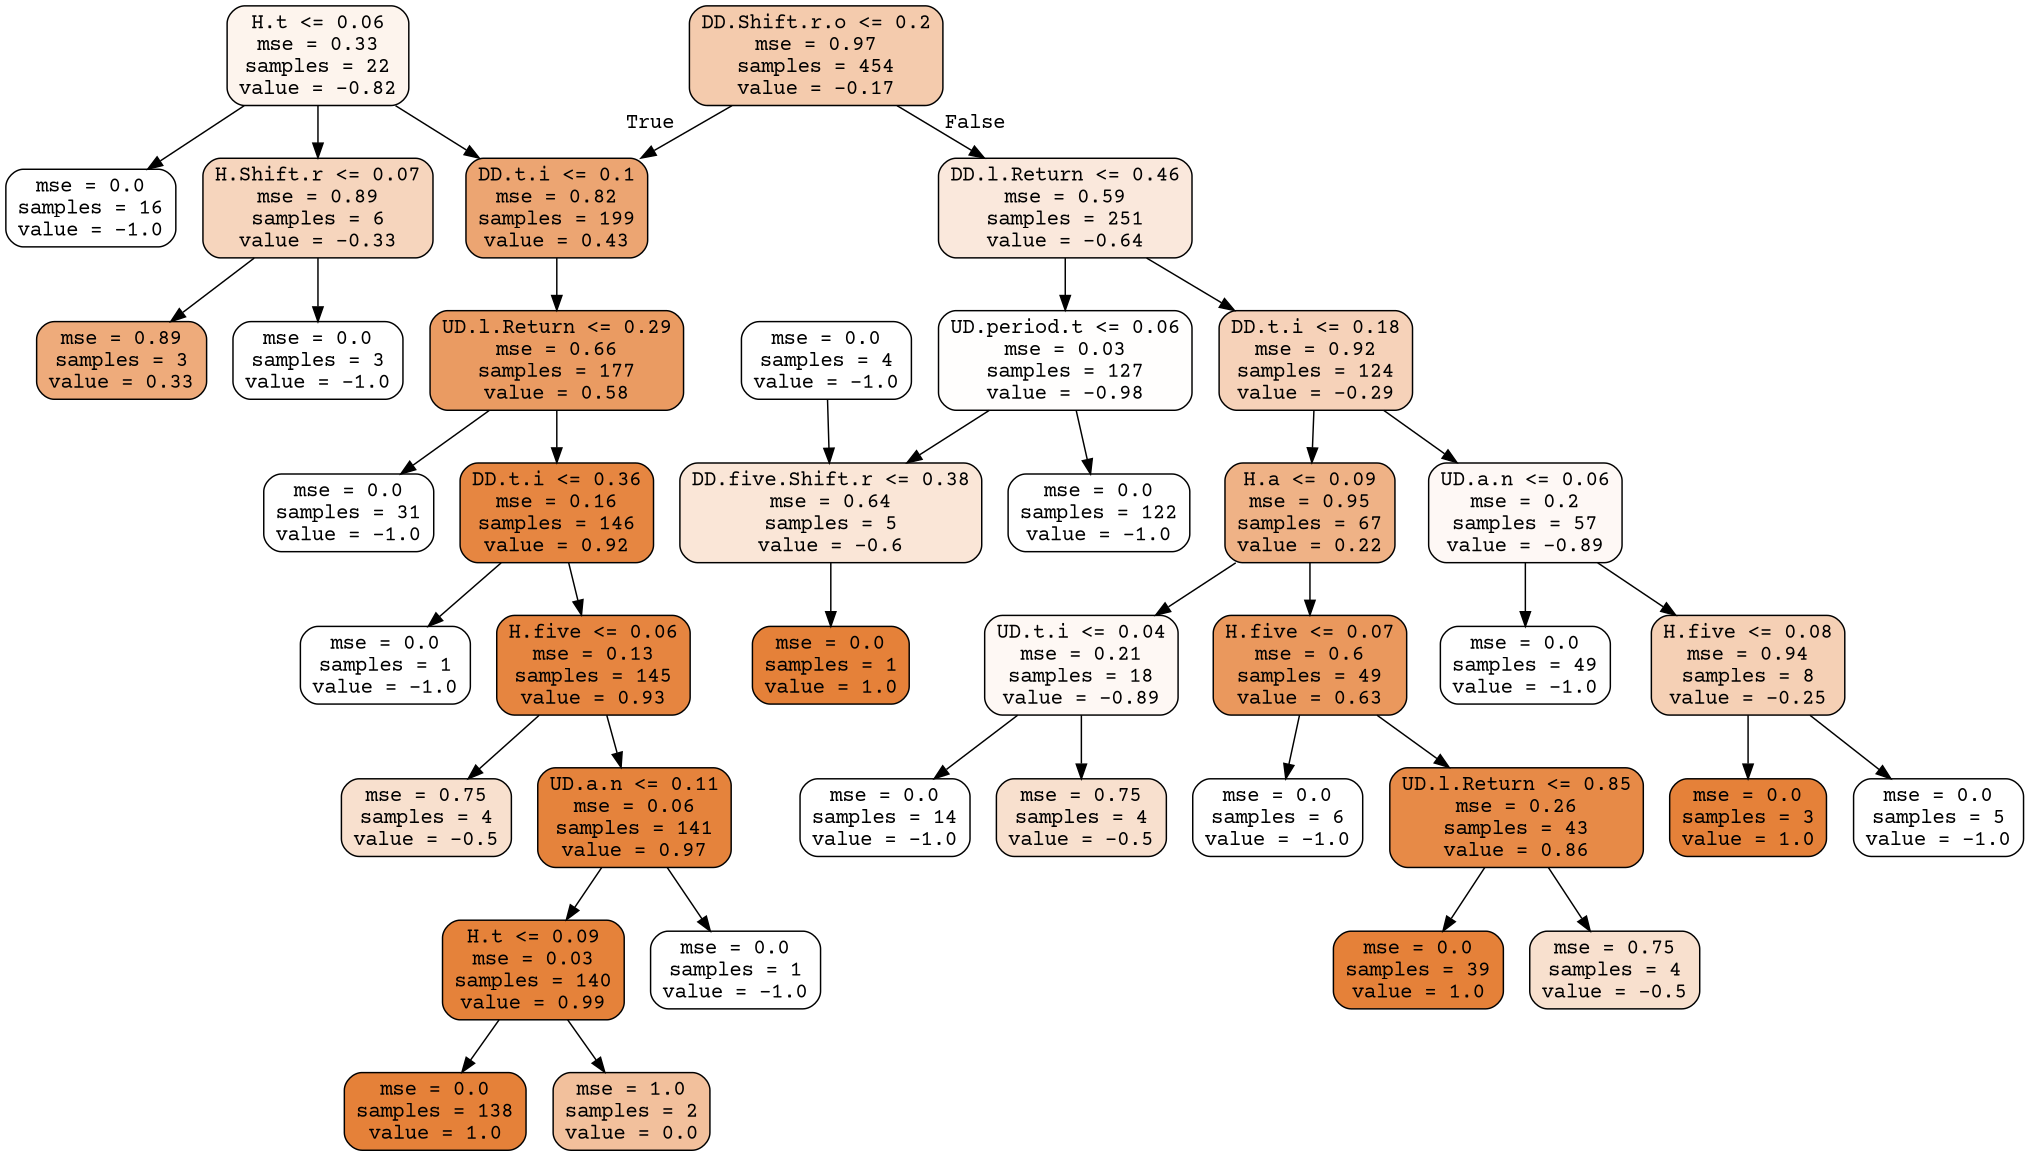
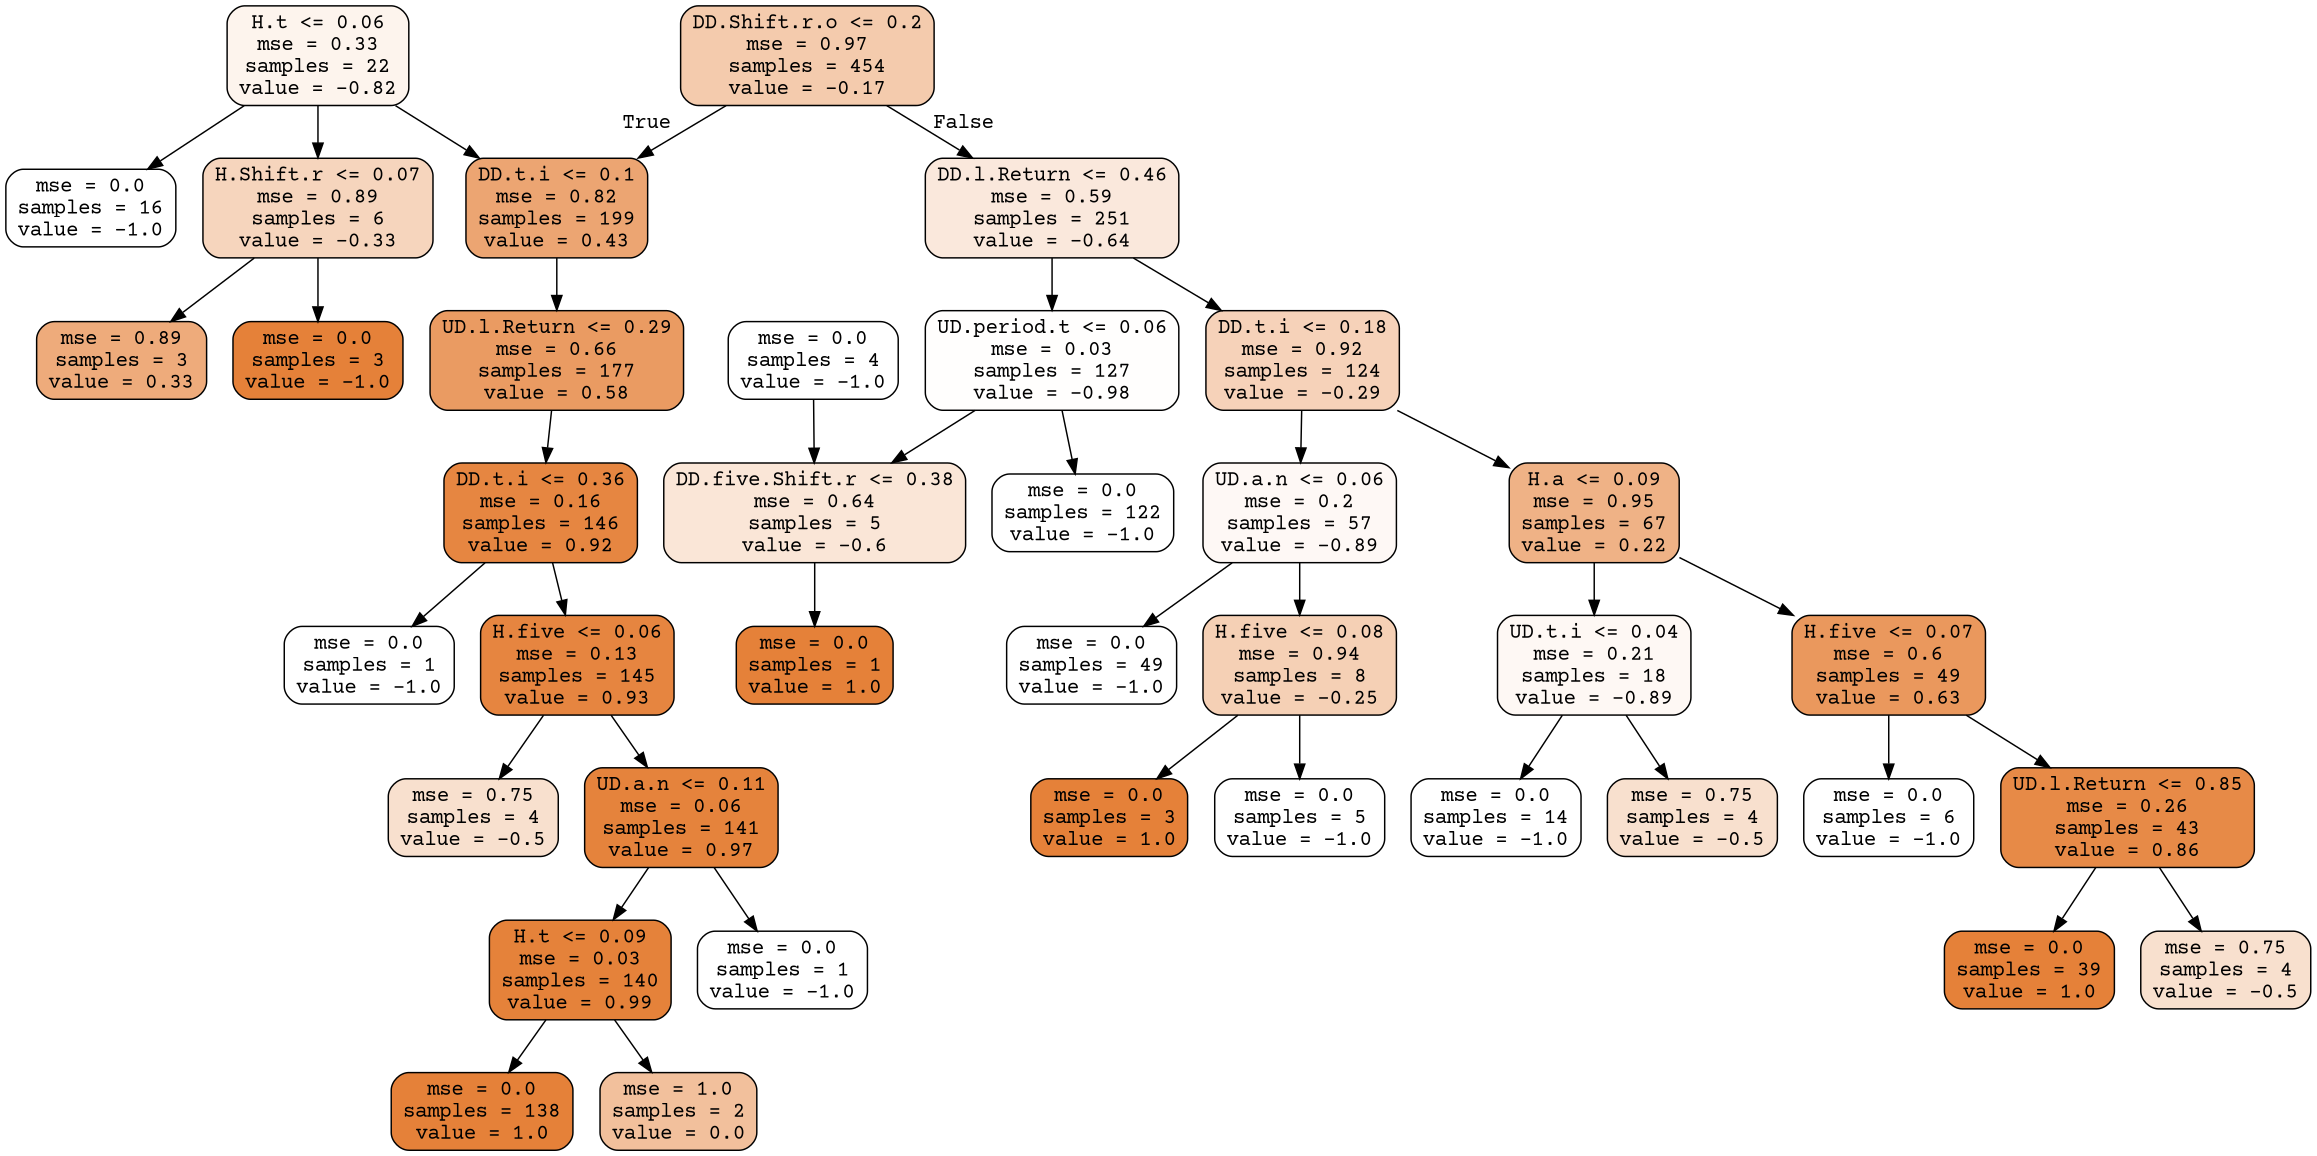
(318, 360) -> (318, 360)
(349, 513) -> none
